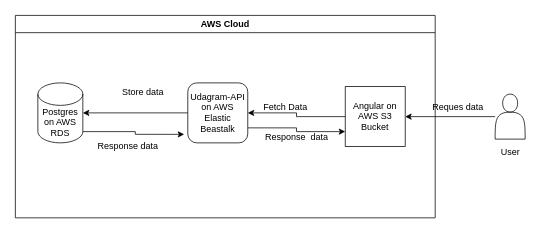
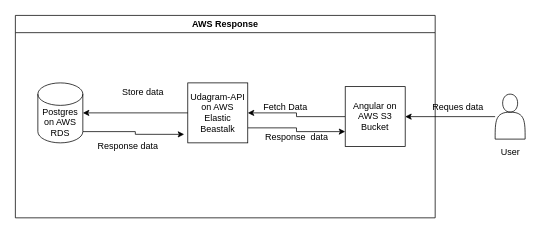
(225, 24) -> (225, 24)
(218, 113) -> (218, 113)
